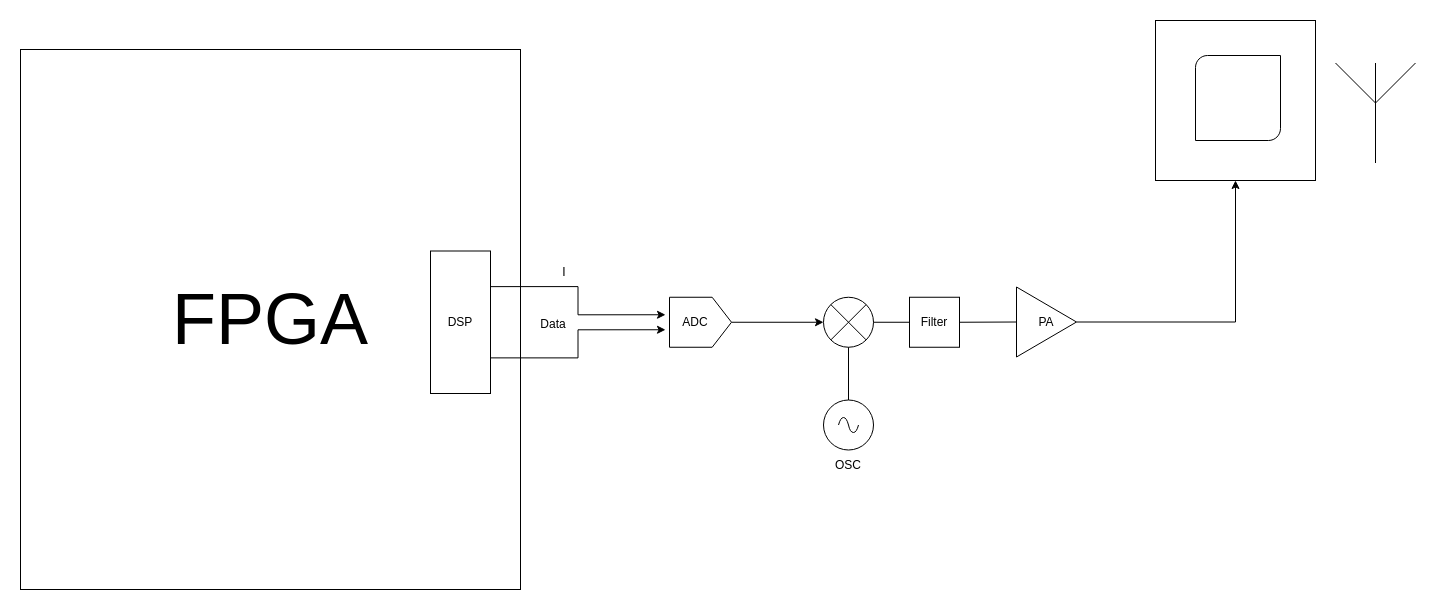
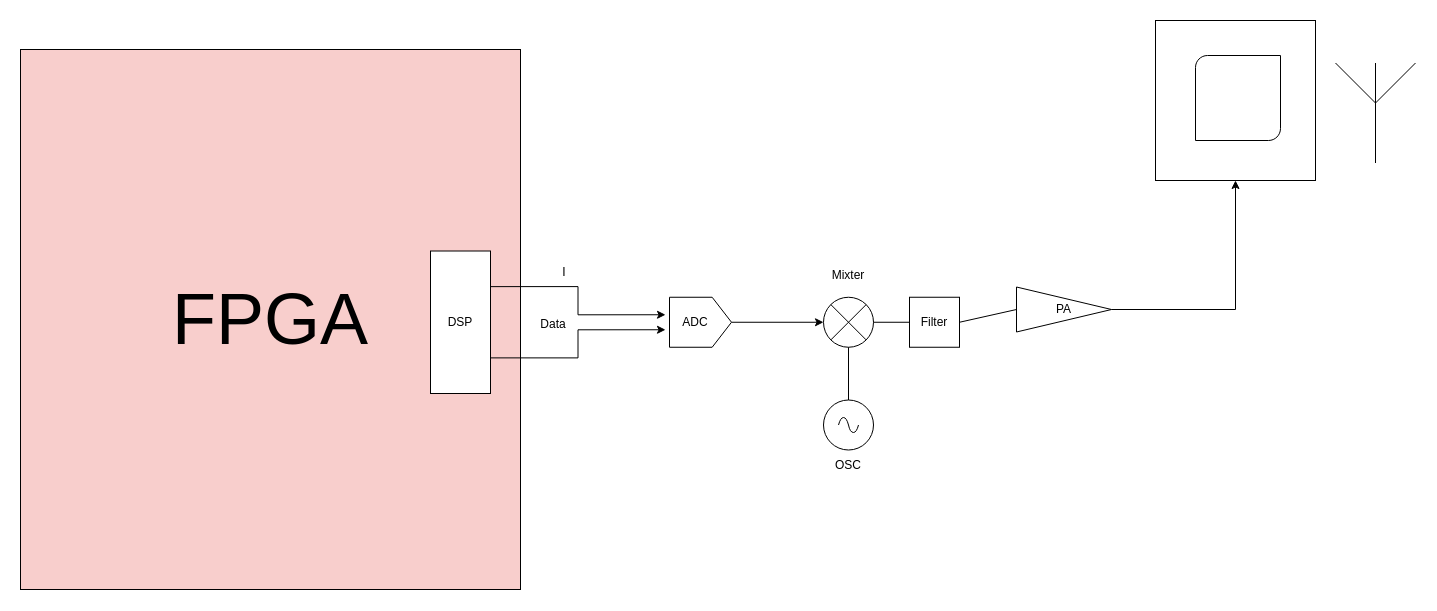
none -> (849, 275)
(271, 320) -> (271, 320)
(1047, 322) -> (1064, 310)
